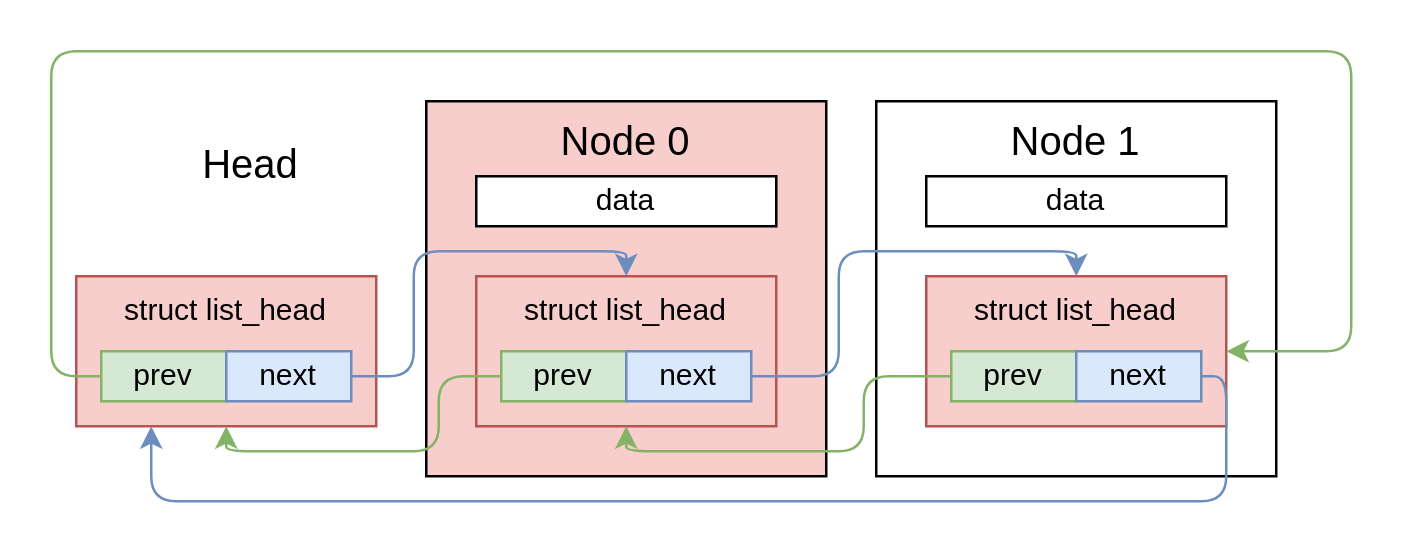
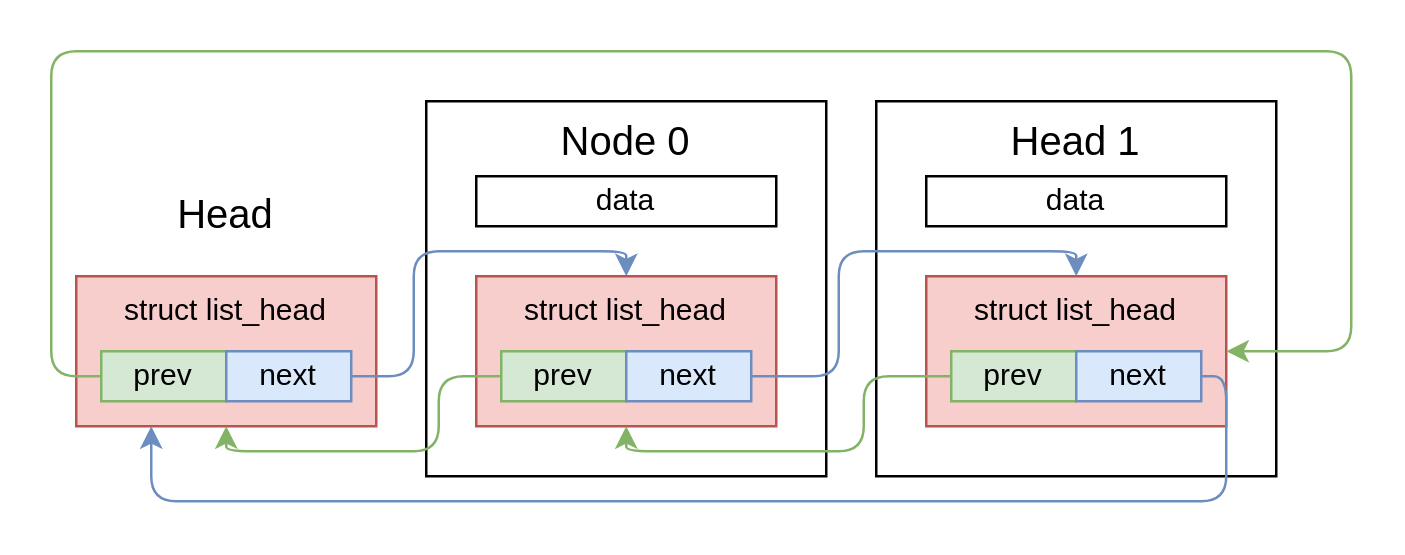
(626, 143) -> (626, 143)
(1076, 143) -> (1076, 143)
(251, 164) -> (226, 214)
